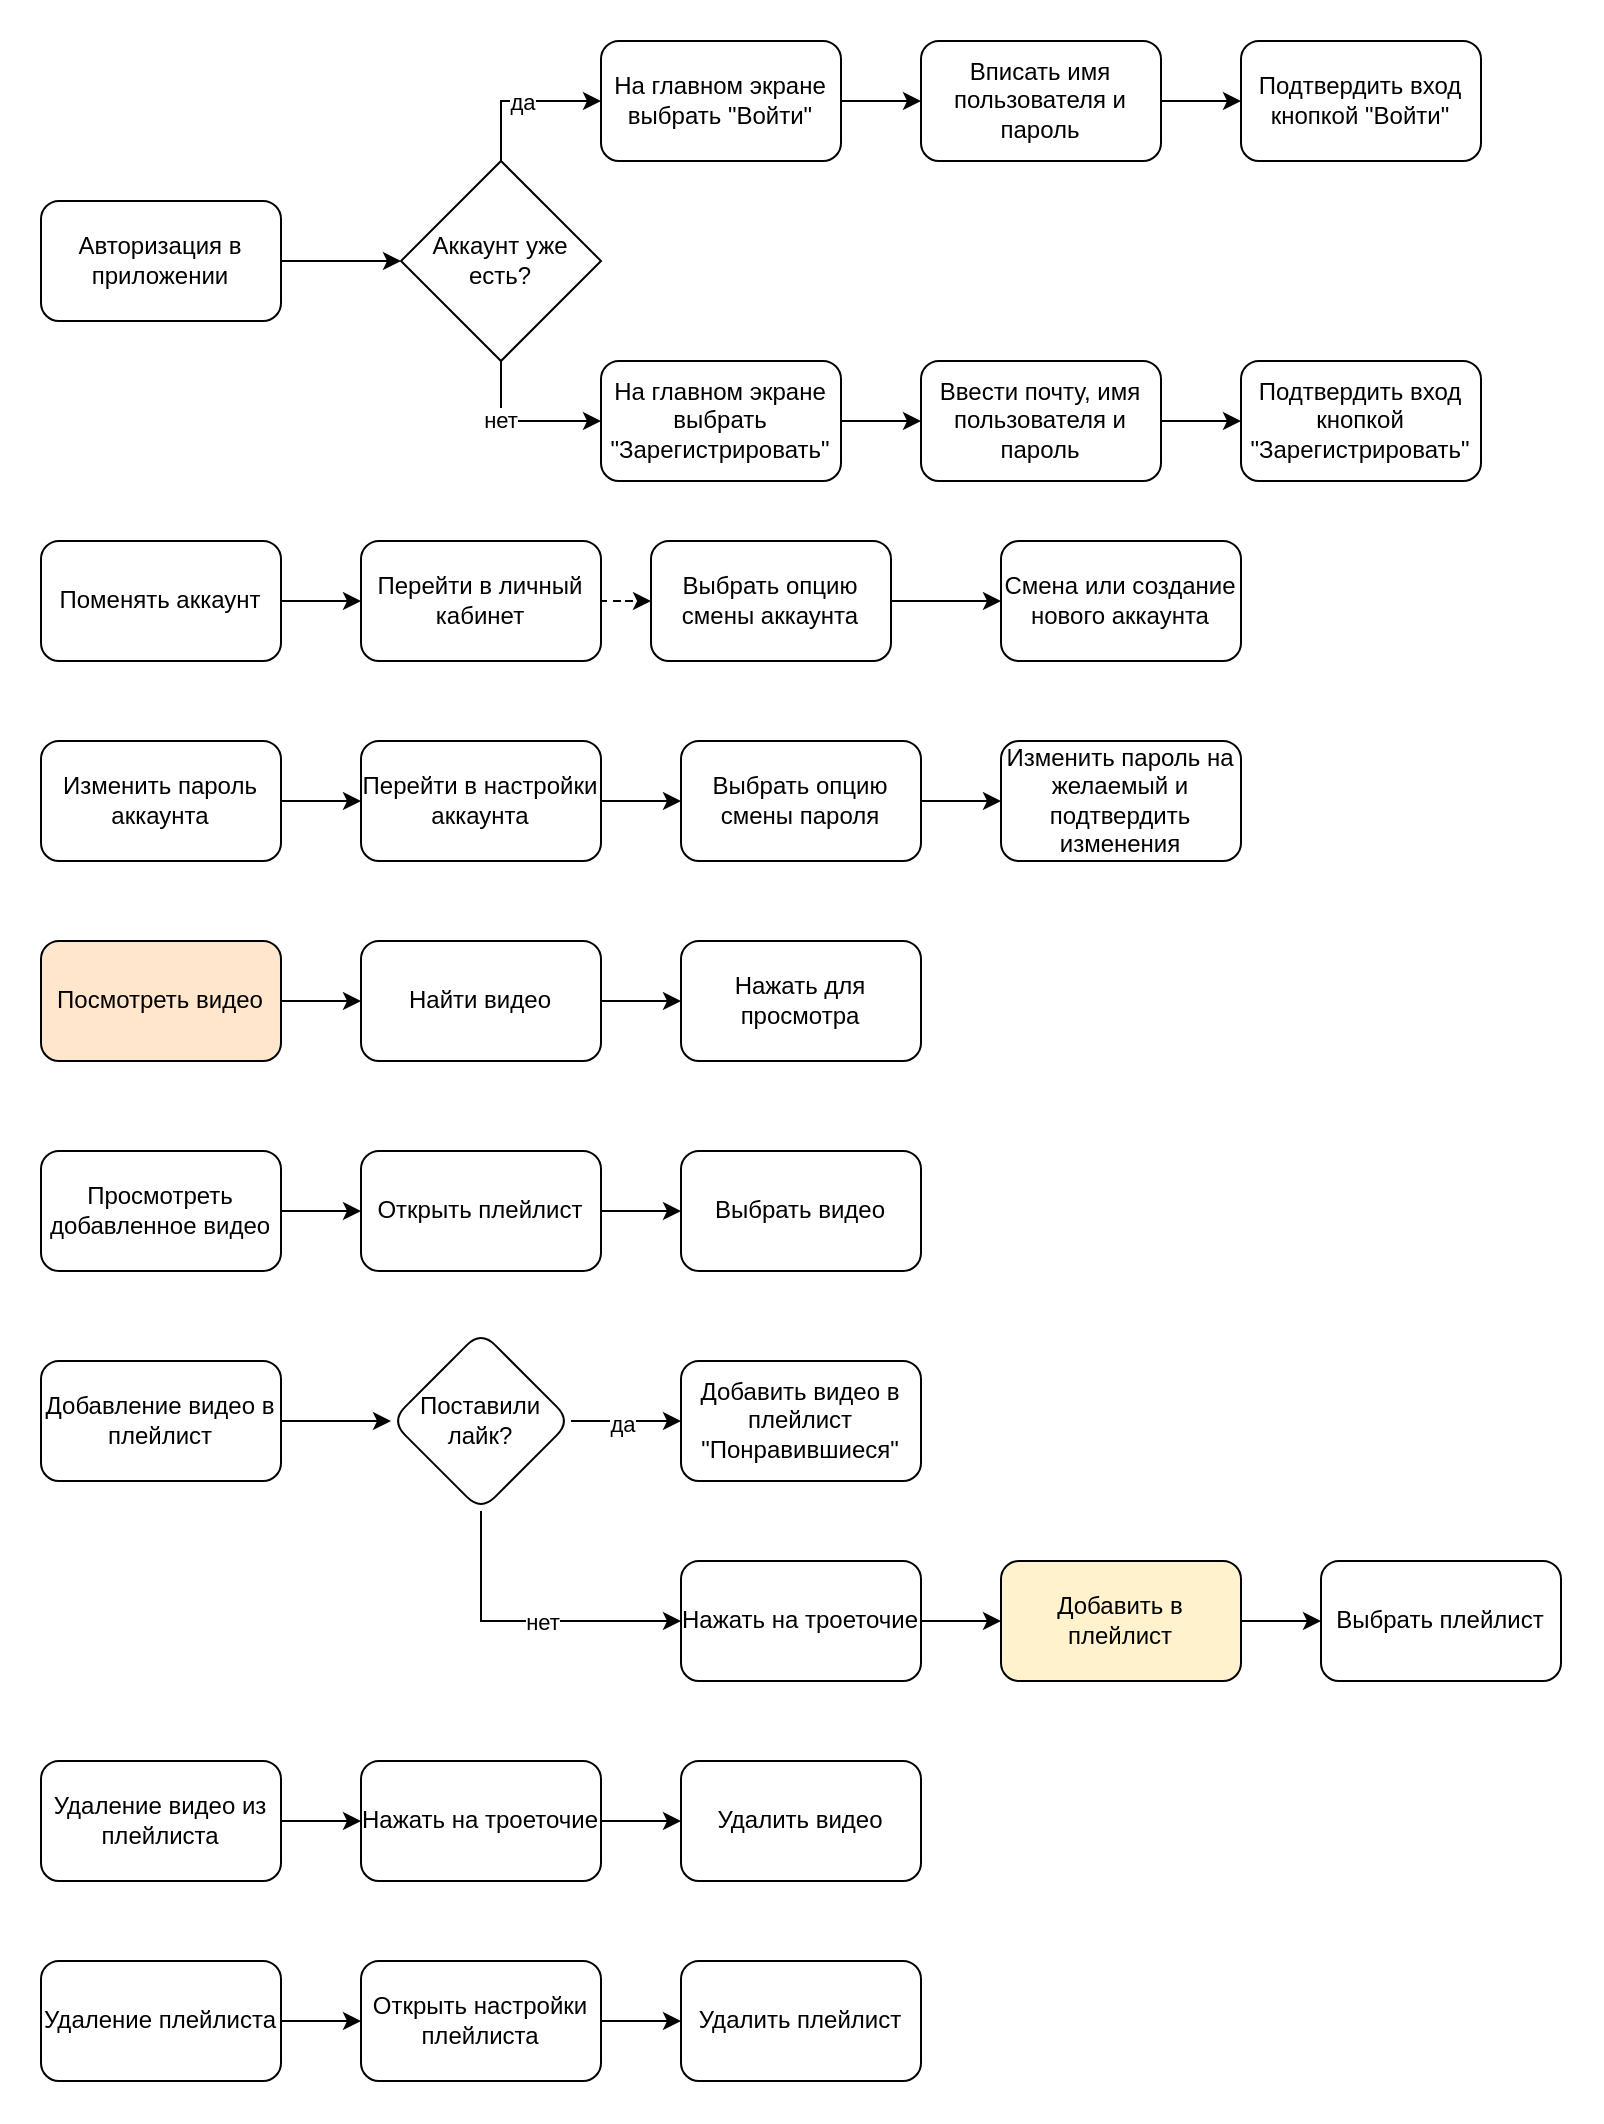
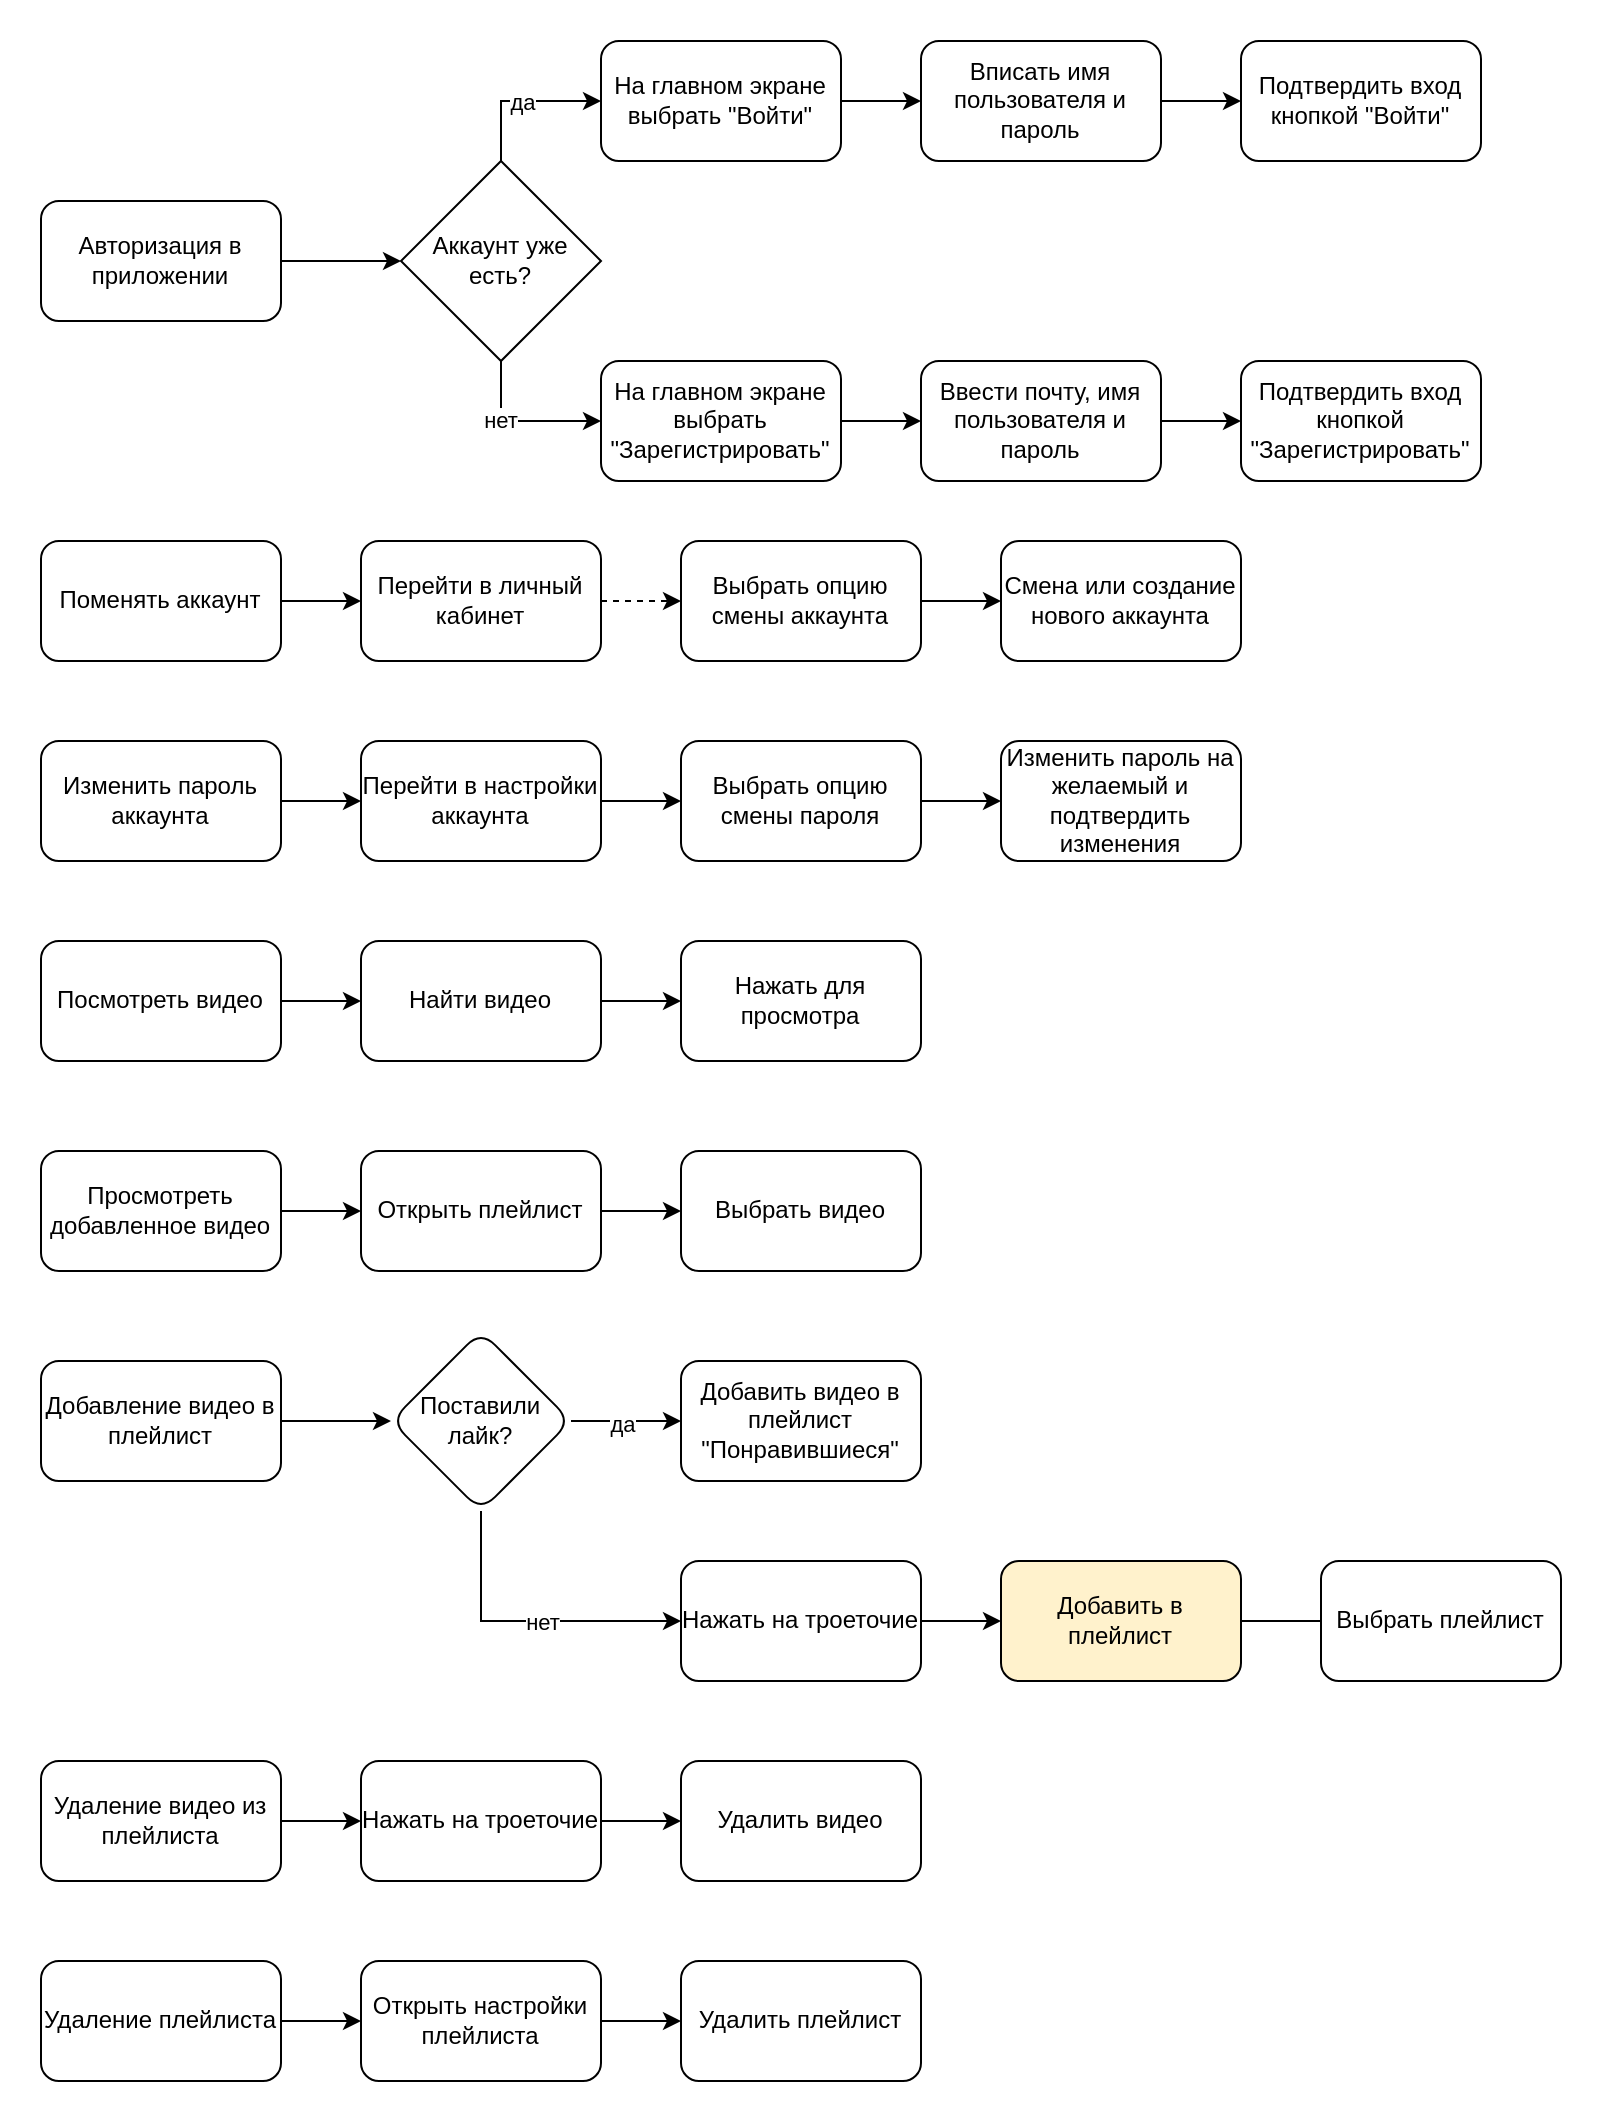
(771, 601) -> (801, 601)
(161, 1001) -> (161, 1001)
(1306, 1621) -> (1311, 1621)
